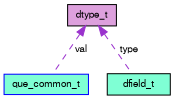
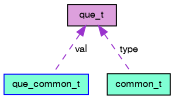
(92, 15) -> (92, 15)
(139, 84) -> (139, 84)
